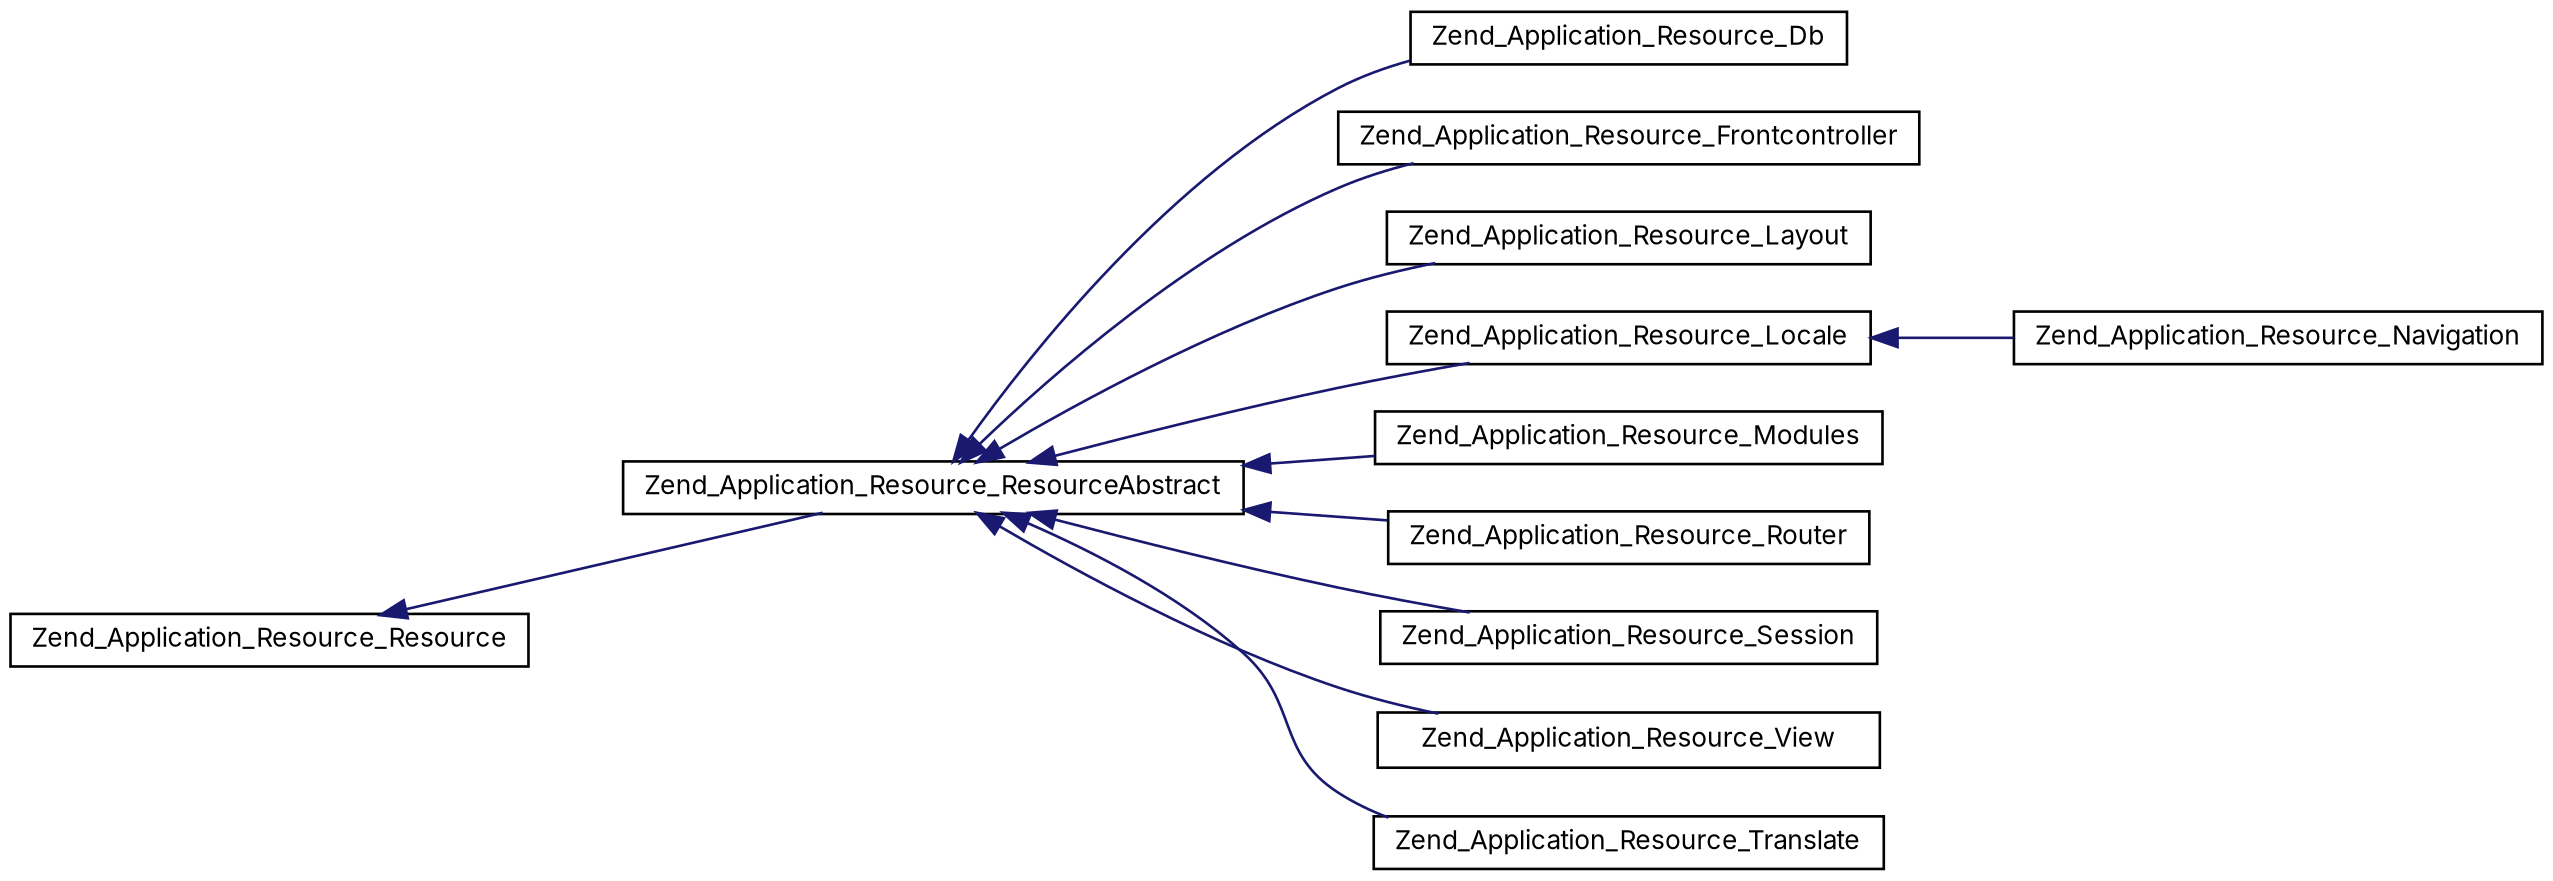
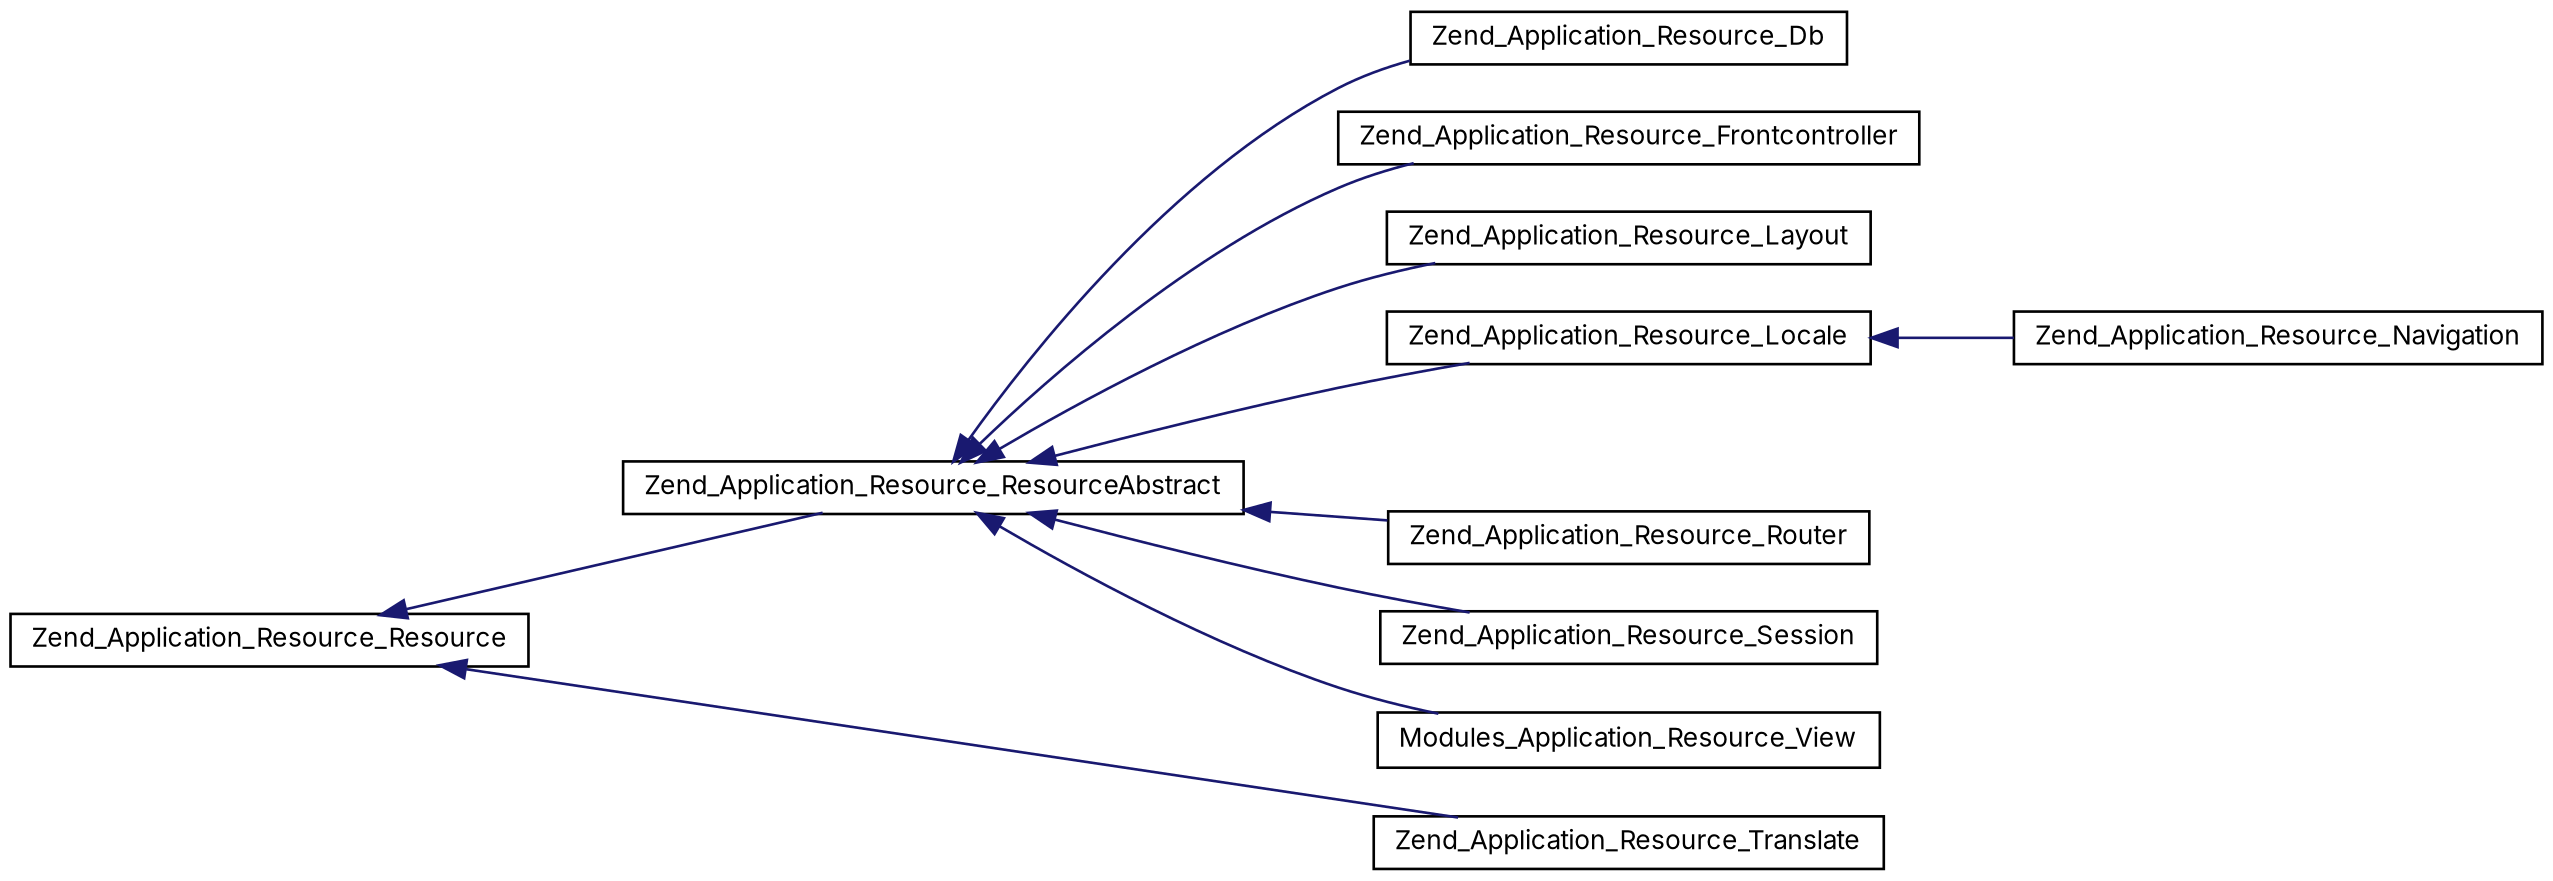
(1629, 438) -> none
(1266, 680) -> (962, 743)
(1629, 740) -> (1629, 740)
